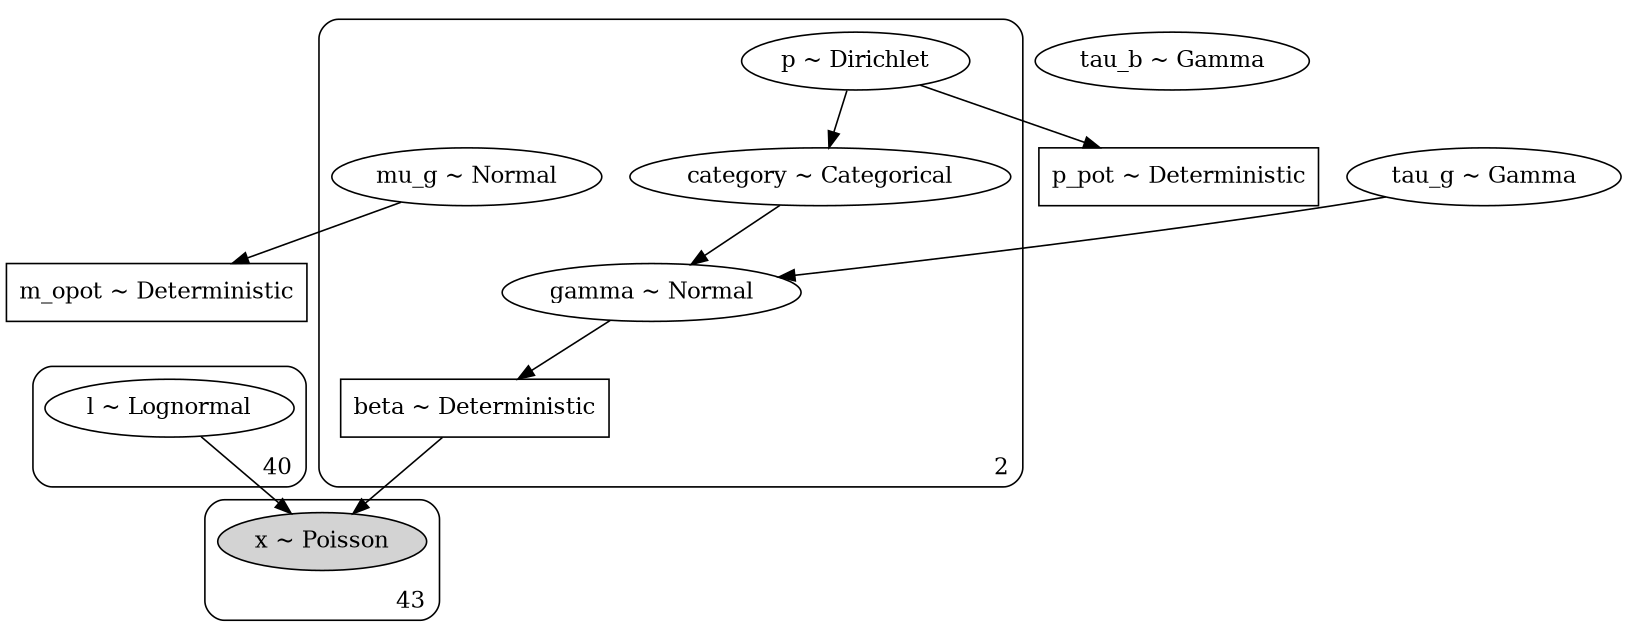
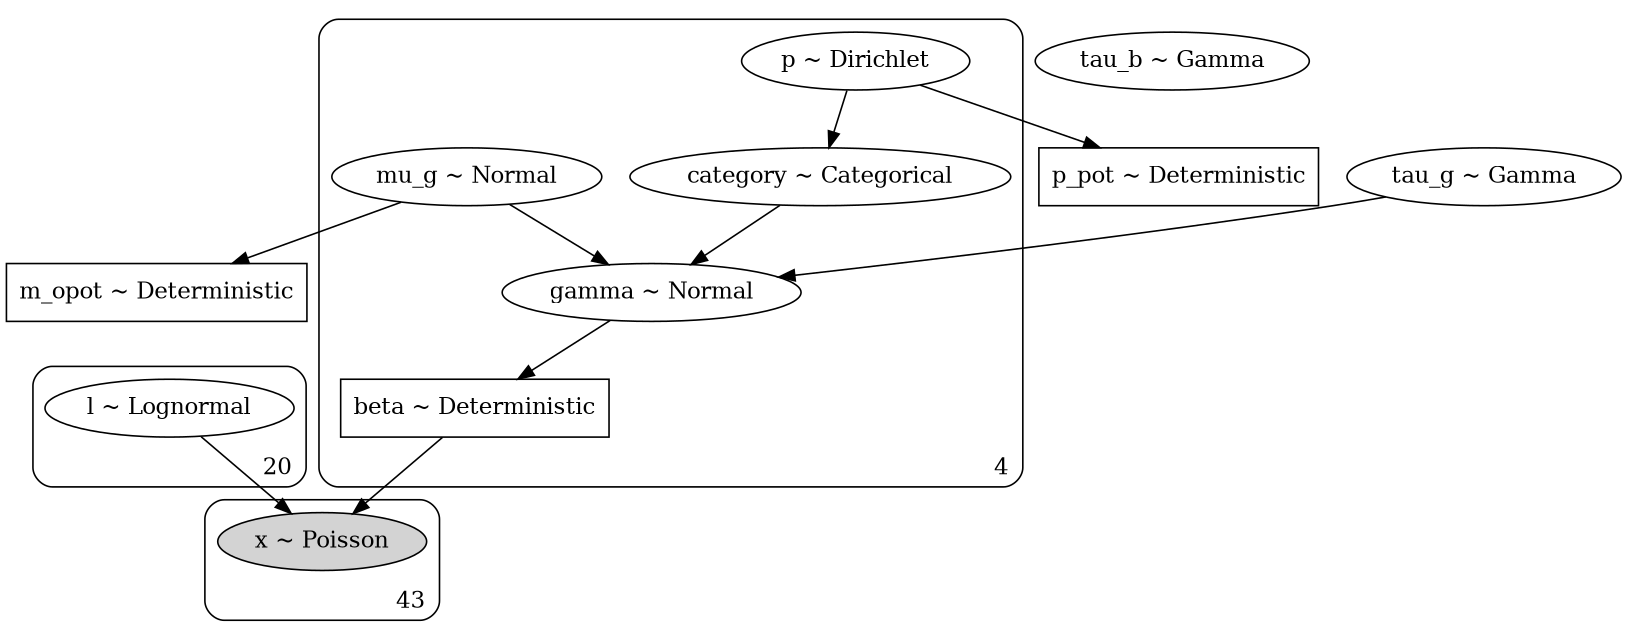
none -> (552, 230)
(278, 468) -> (278, 468)
(1002, 468) -> (1002, 468)
